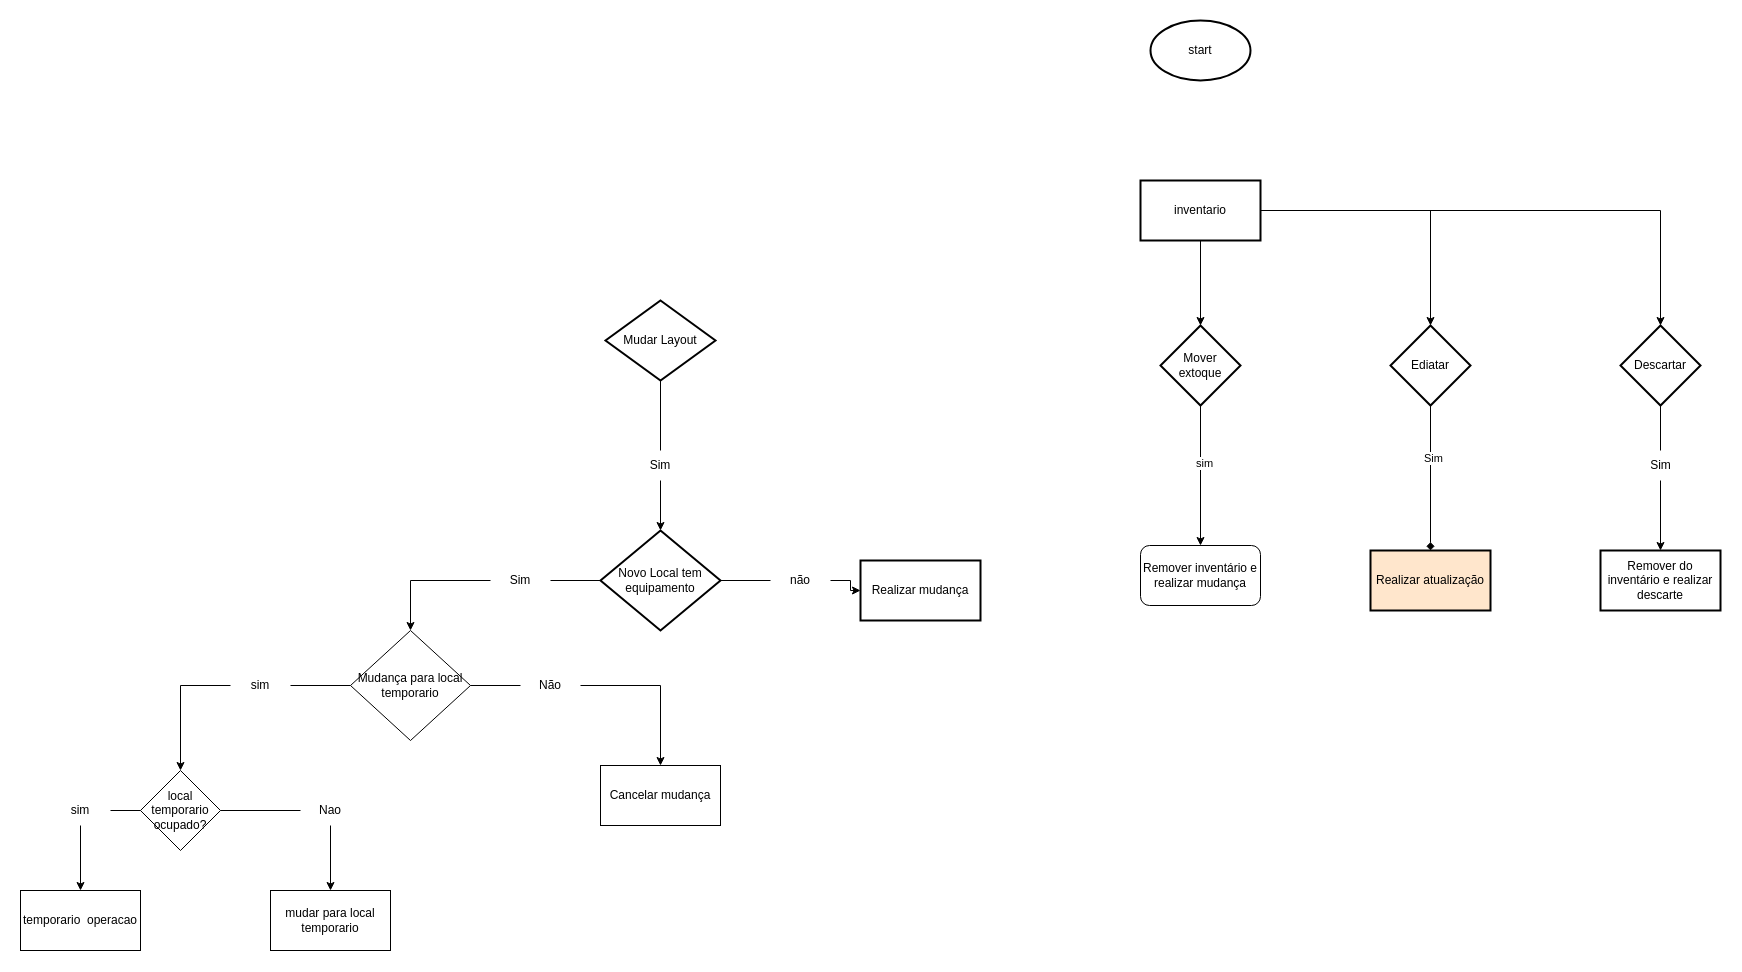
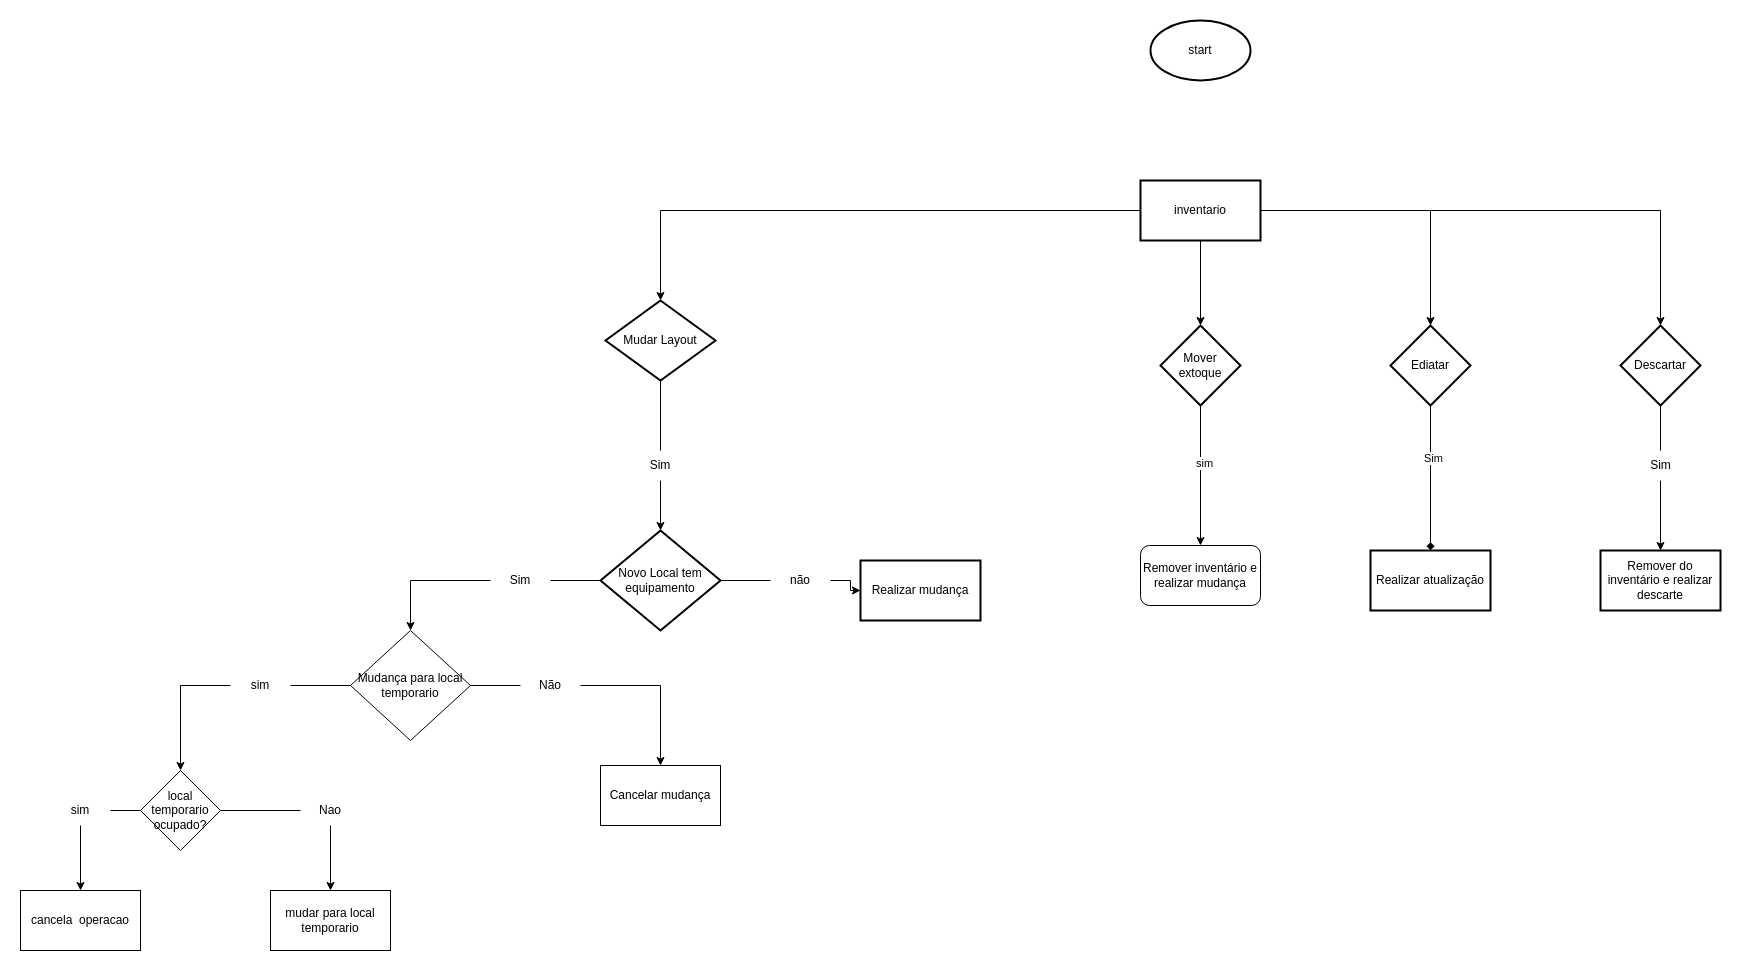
none -> (860, 211)
(1431, 581) -> (1431, 581)
(81, 921) -> (81, 921)
